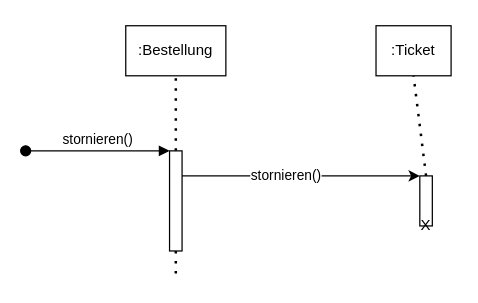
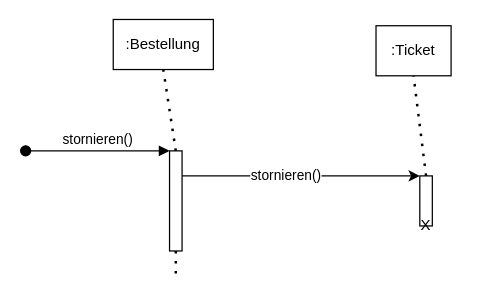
(176, 51) -> (163, 44)
